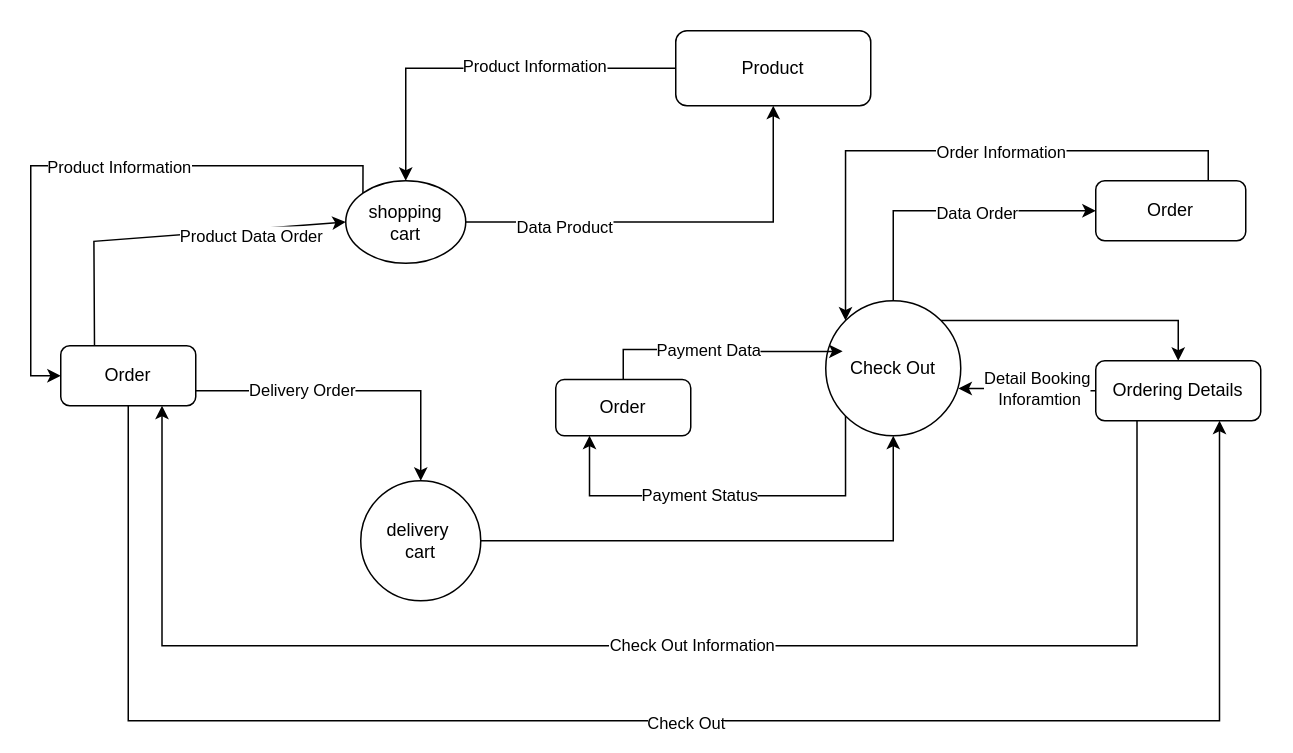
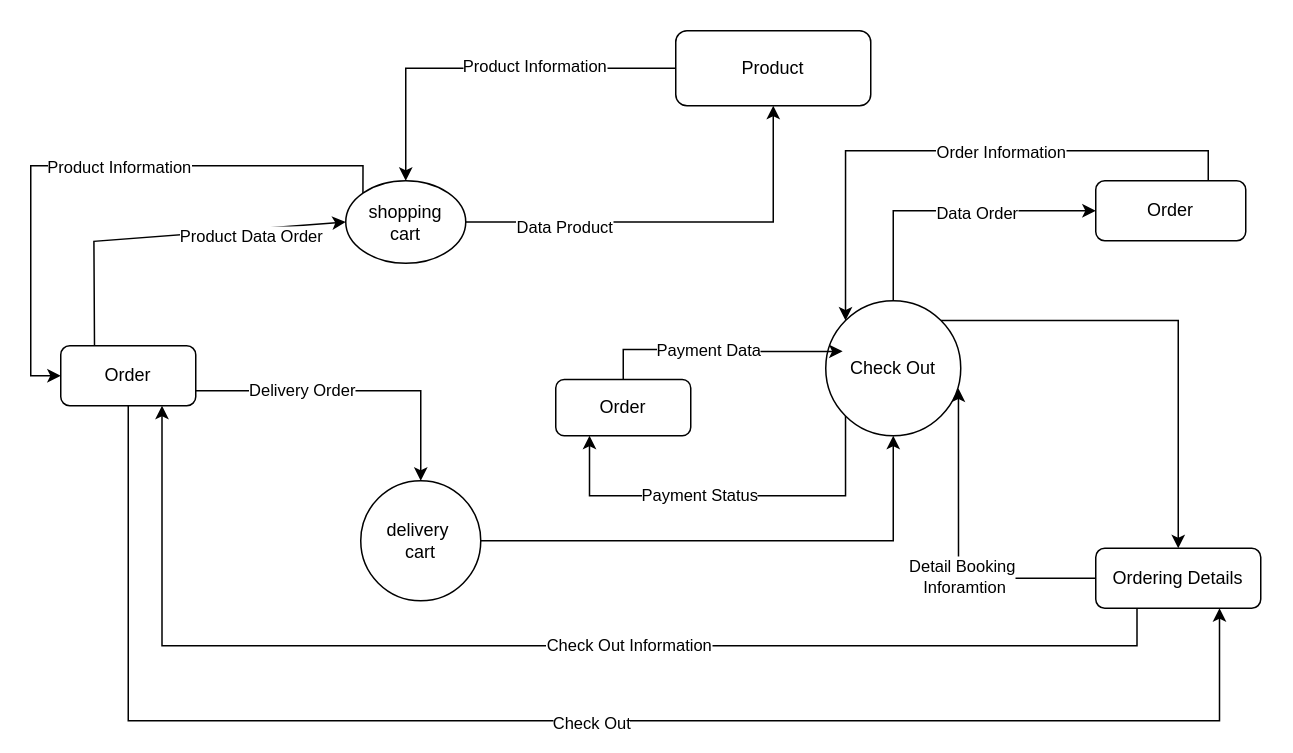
(1178, 391) -> (1178, 578)
